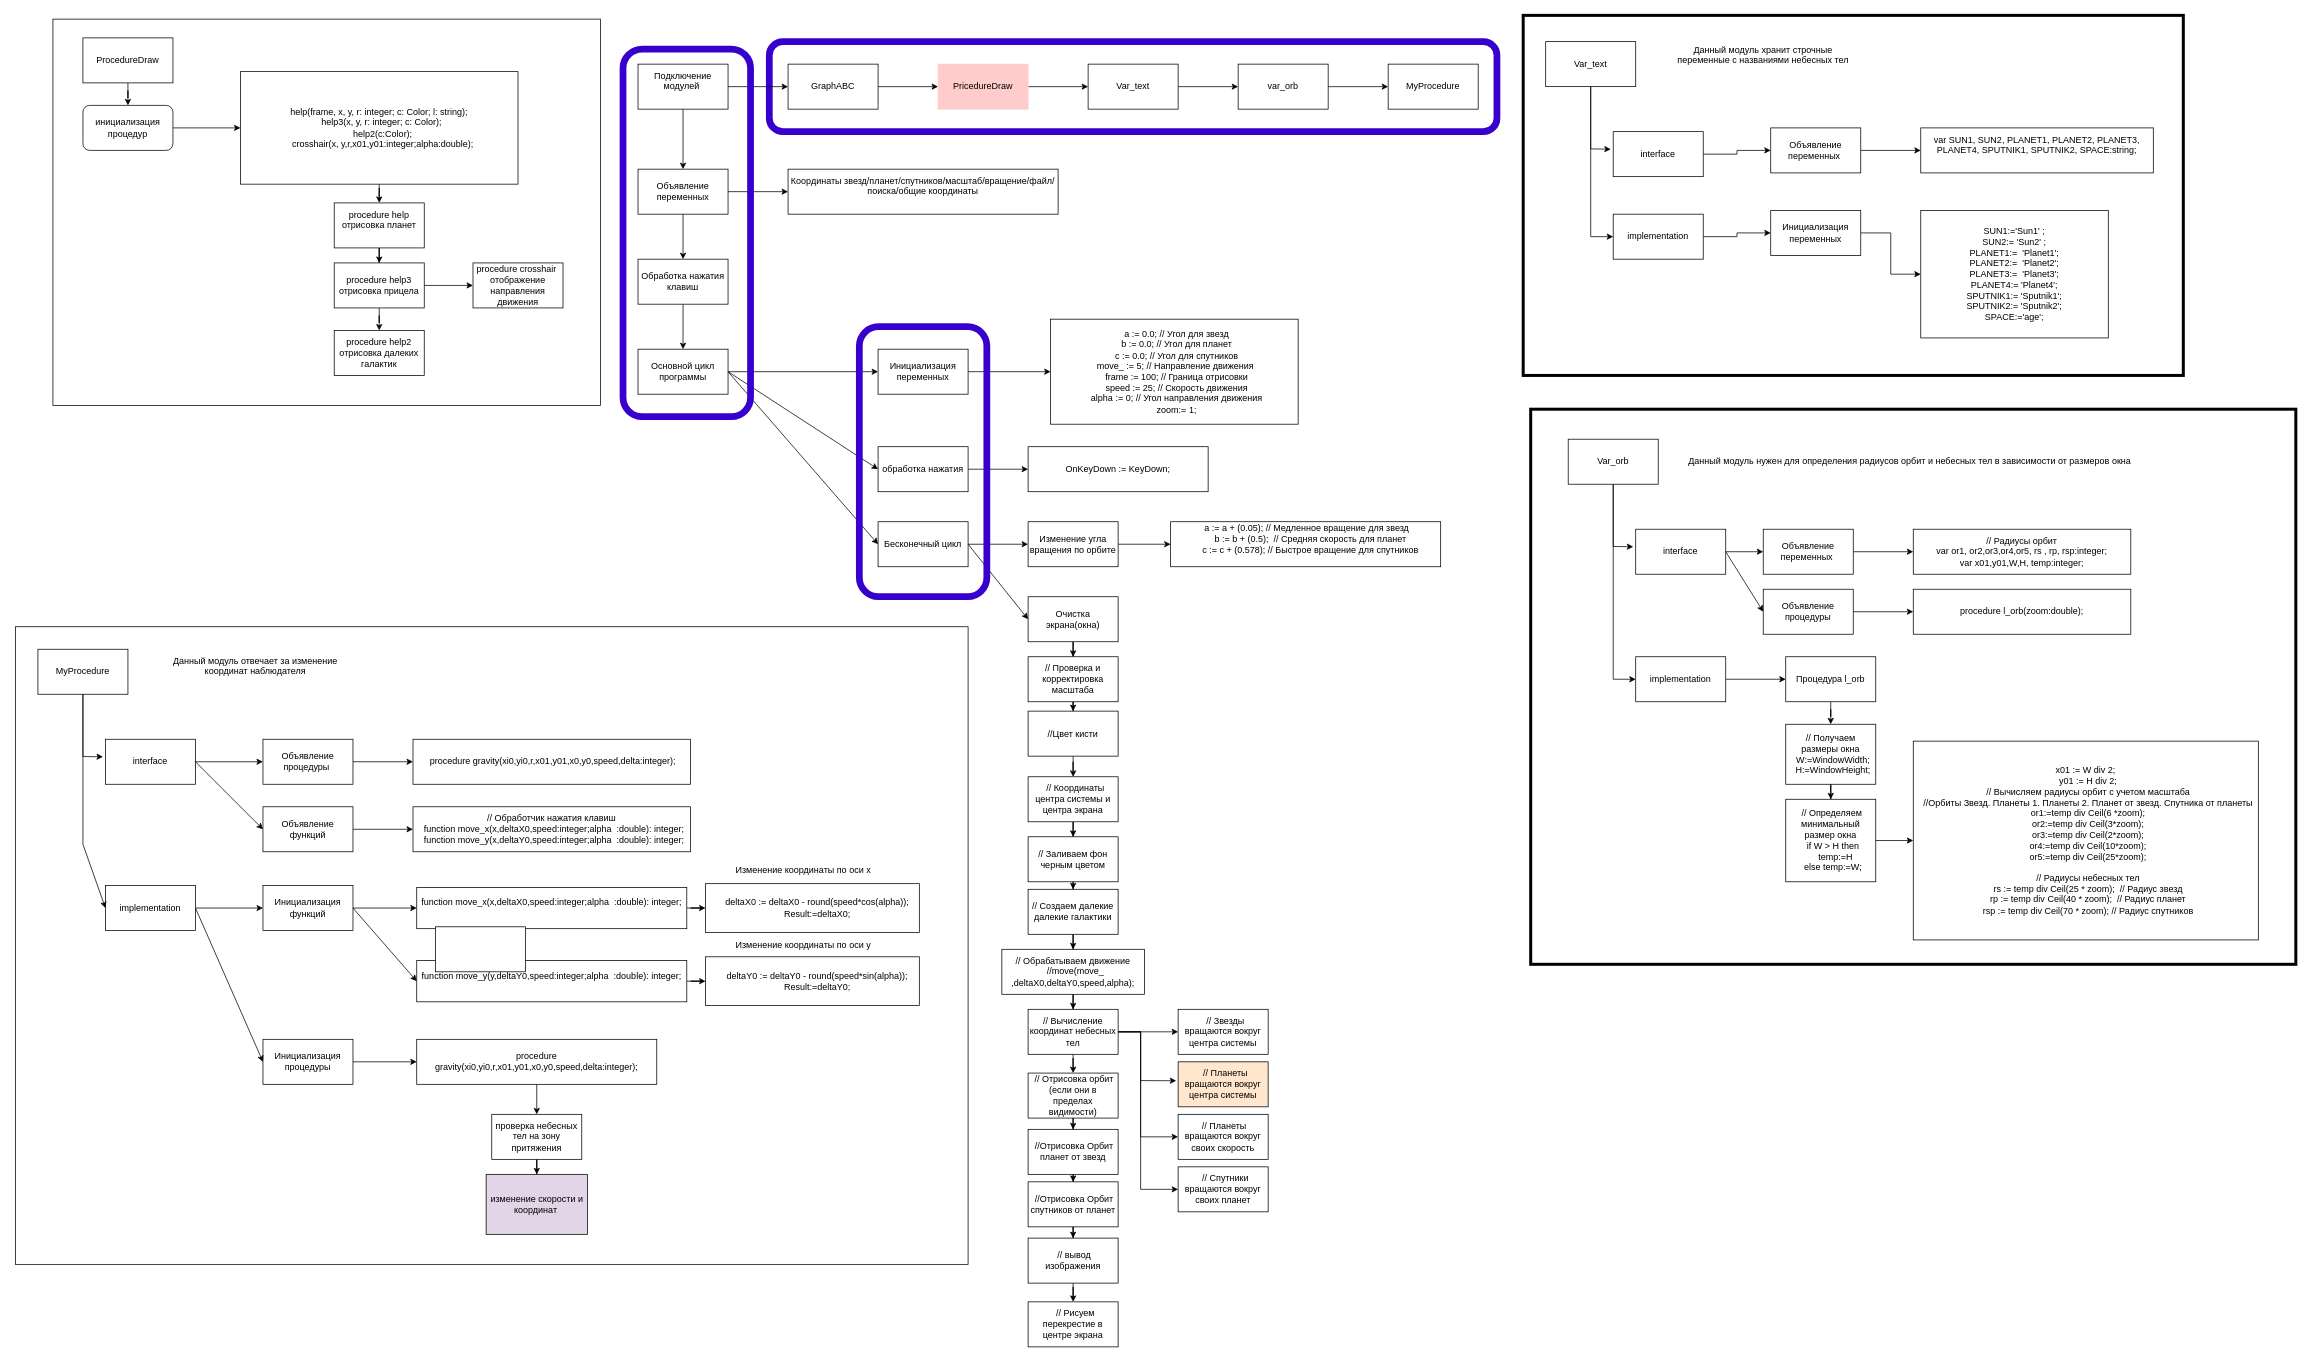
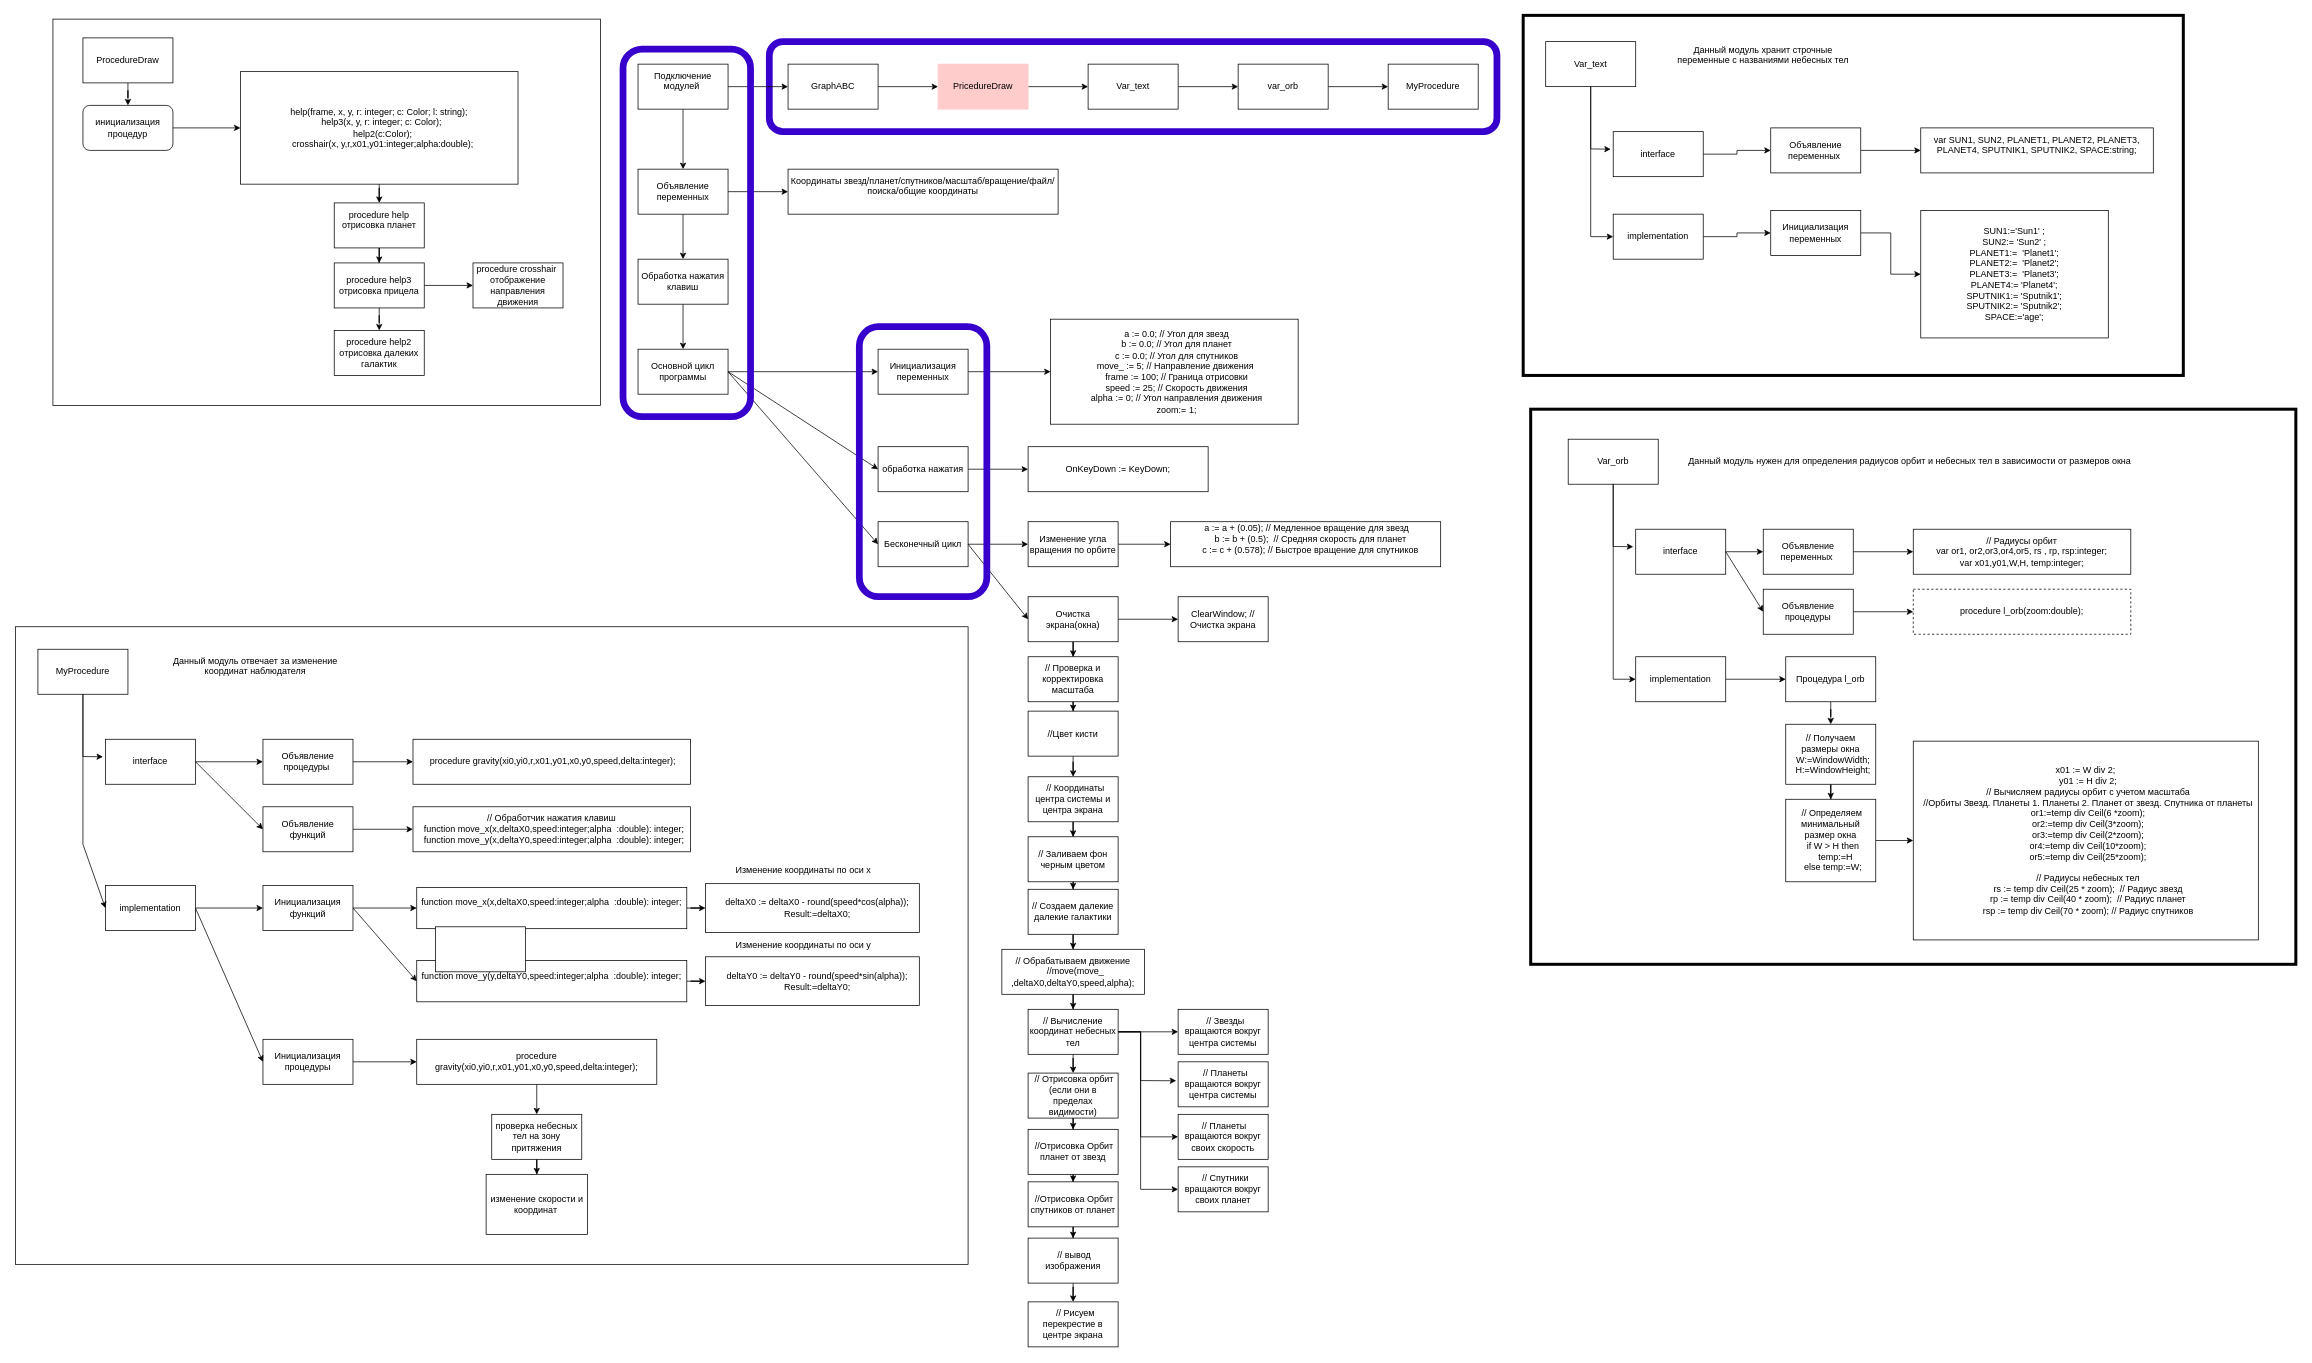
(2022, 612) -> (2022, 612)
none -> (1145, 619)
none -> (1223, 619)
(1223, 1084) -> (1223, 1084)
(537, 1204) -> (537, 1204)
